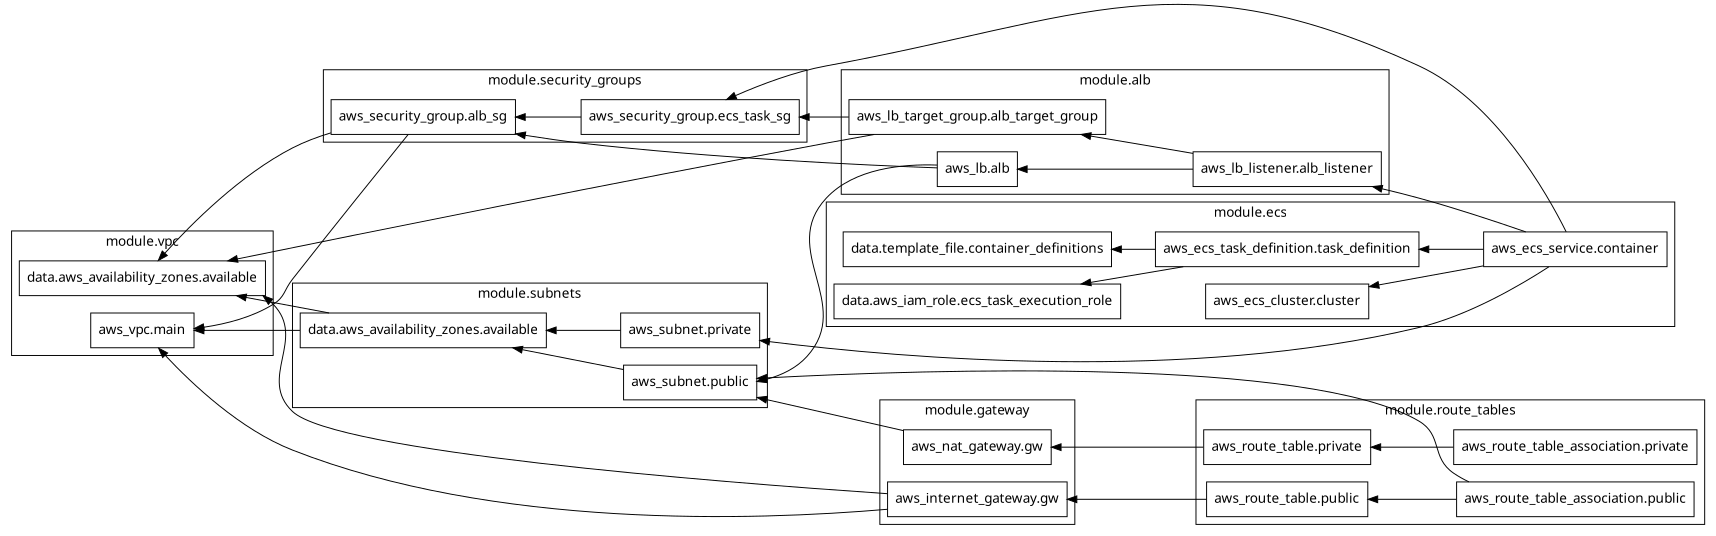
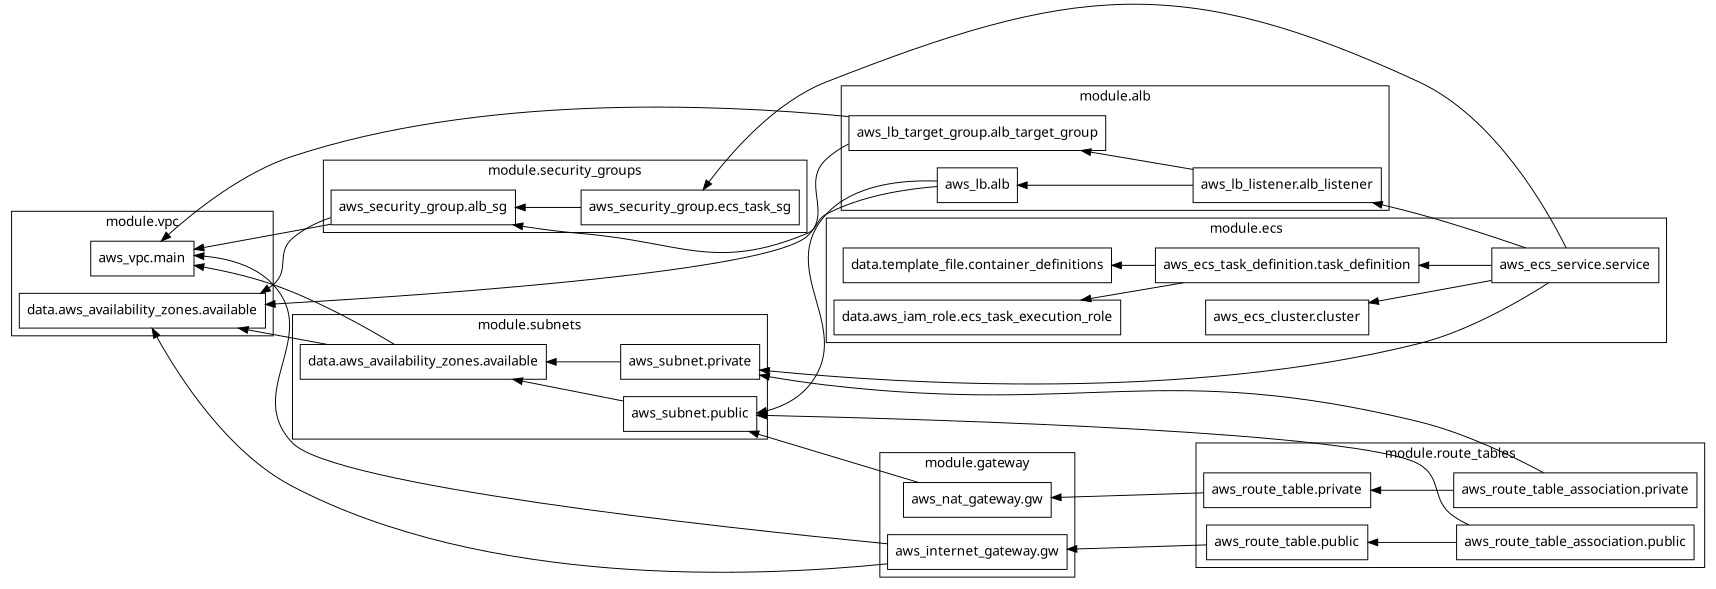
(829, 117) -> (495, 116)
(1575, 249) -> (1575, 265)
none -> (1162, 391)
